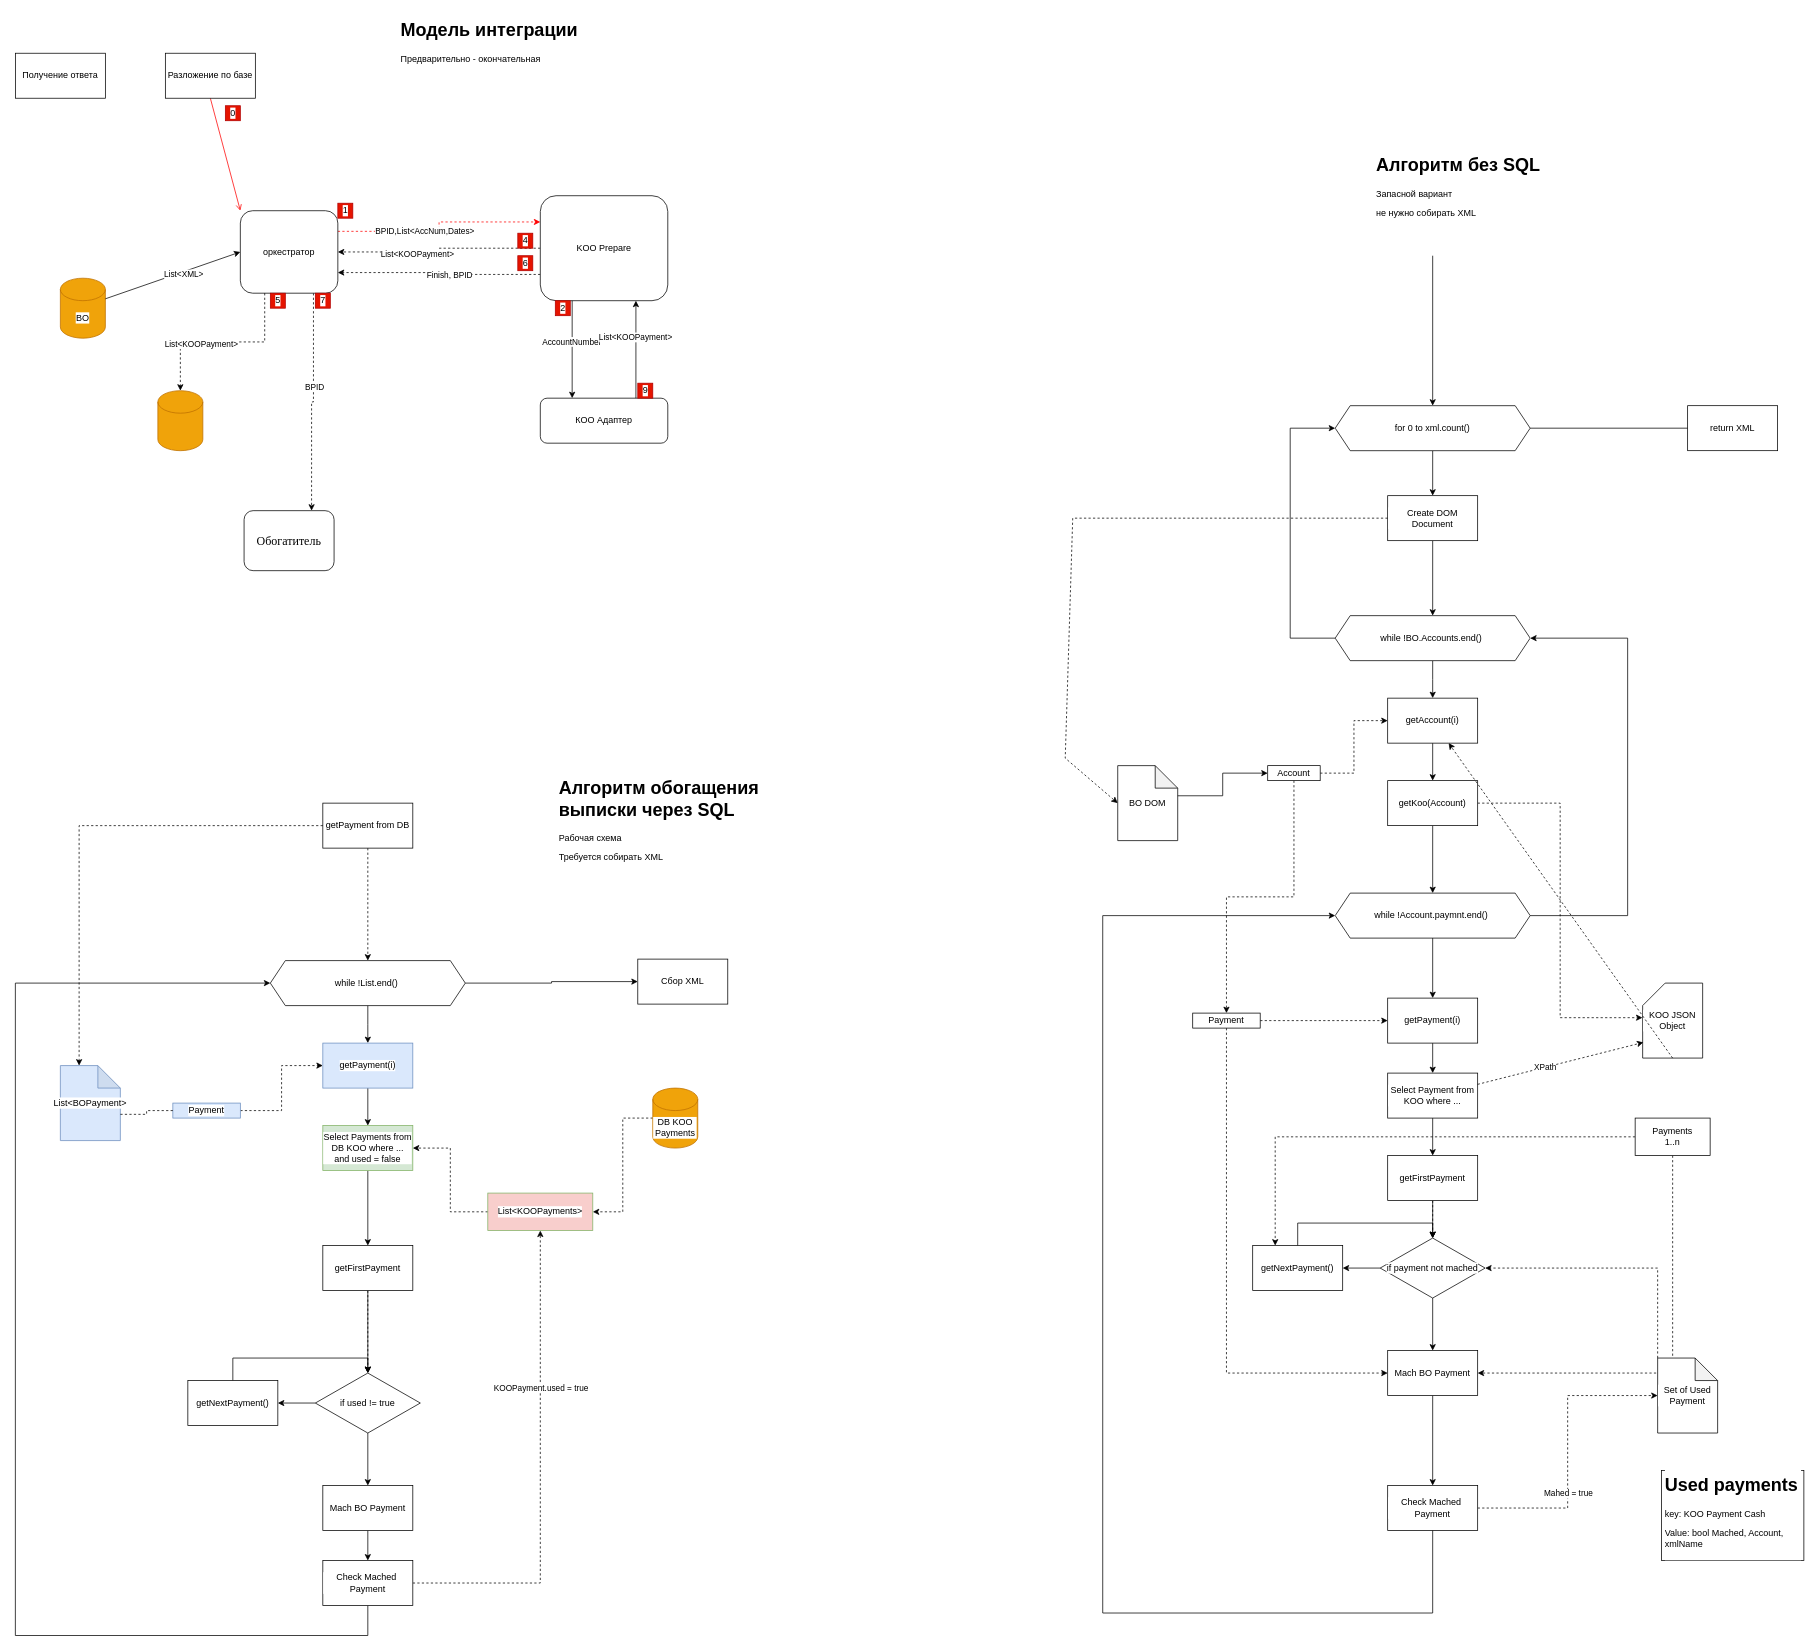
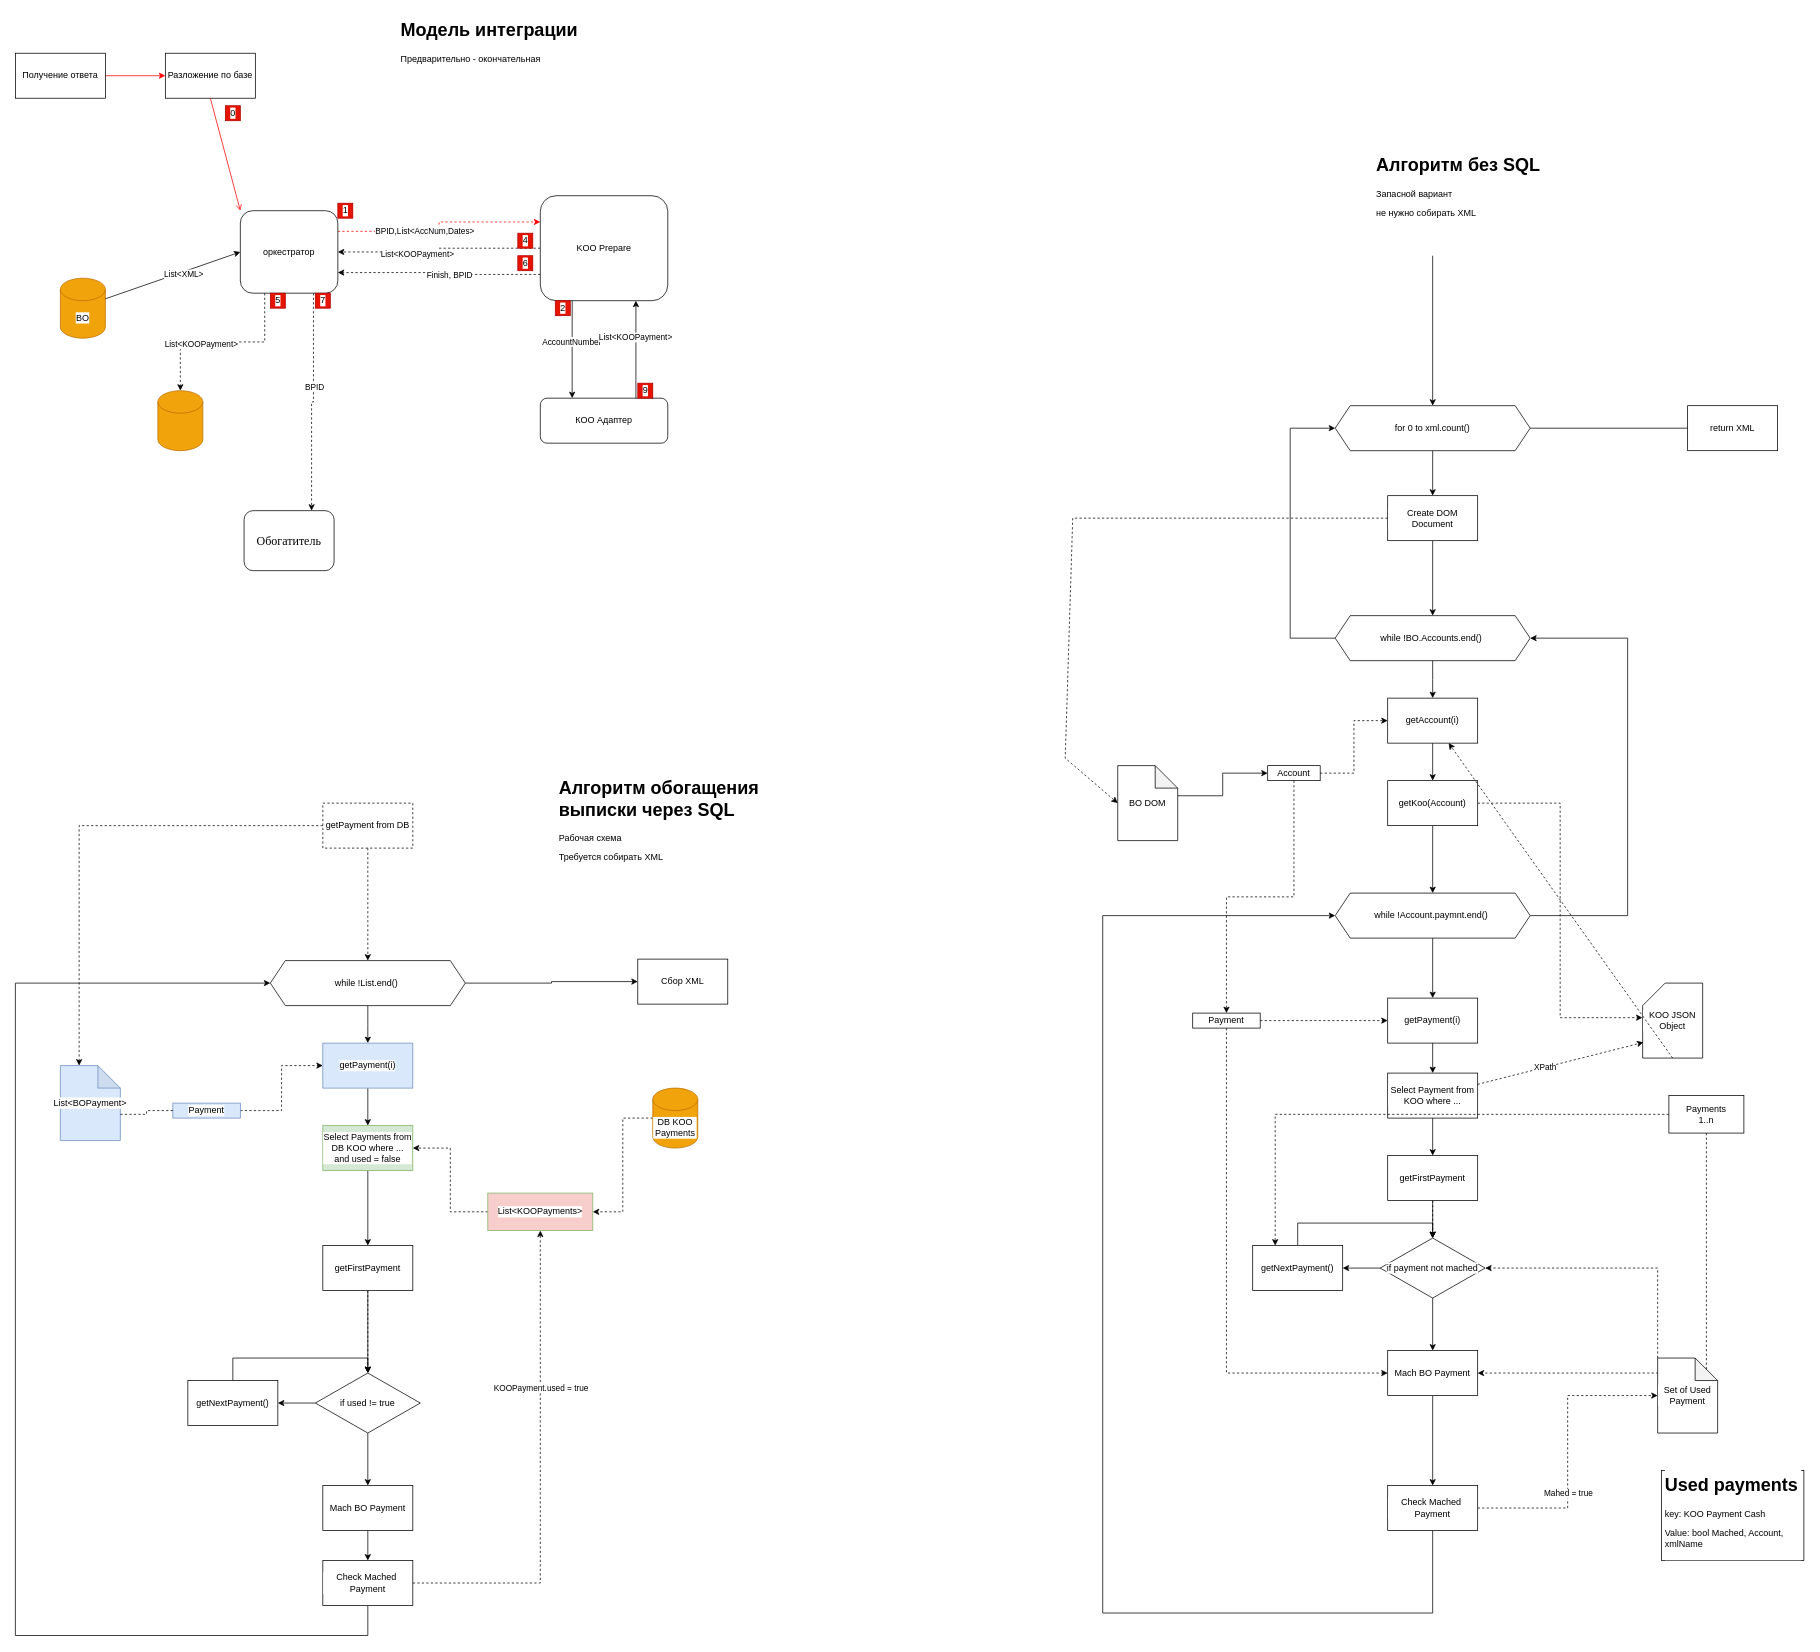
none -> (132, 75)
(368, 825) -> (368, 825)
(1673, 1137) -> (1707, 1114)
